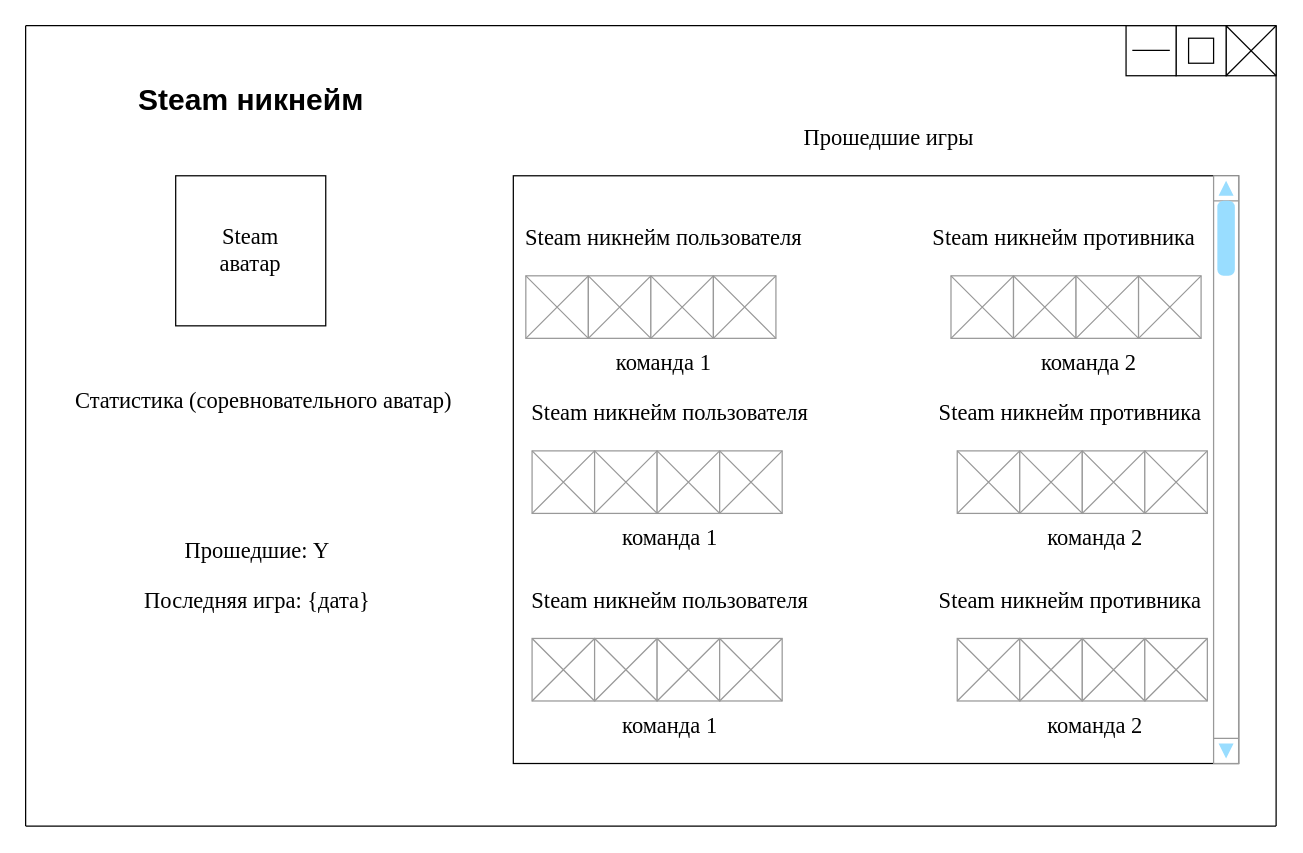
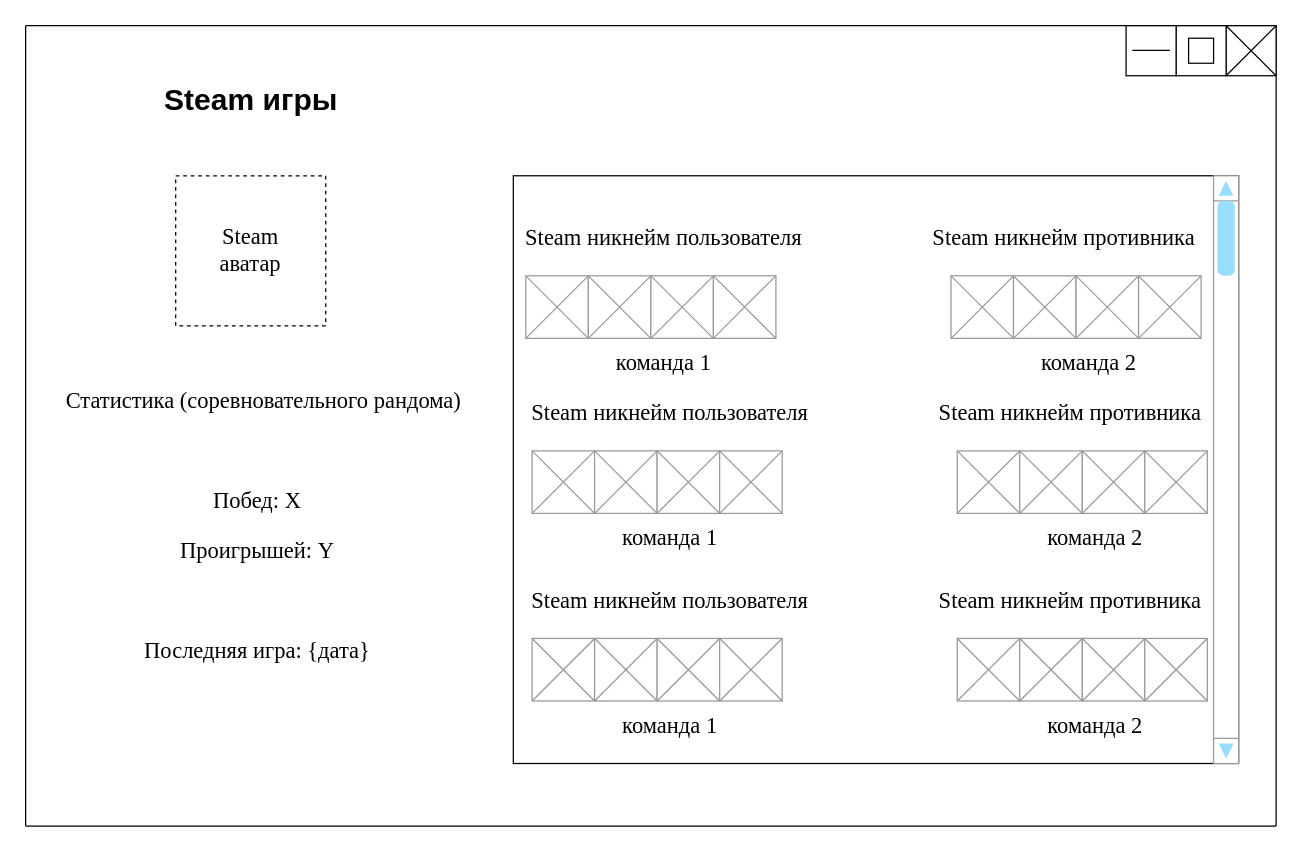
(251, 101) -> (251, 101)
(888, 138) -> none
(251, 251) -> (251, 251)
(264, 401) -> (264, 401)
none -> (257, 501)
(258, 551) -> (258, 551)
(257, 601) -> (257, 651)
